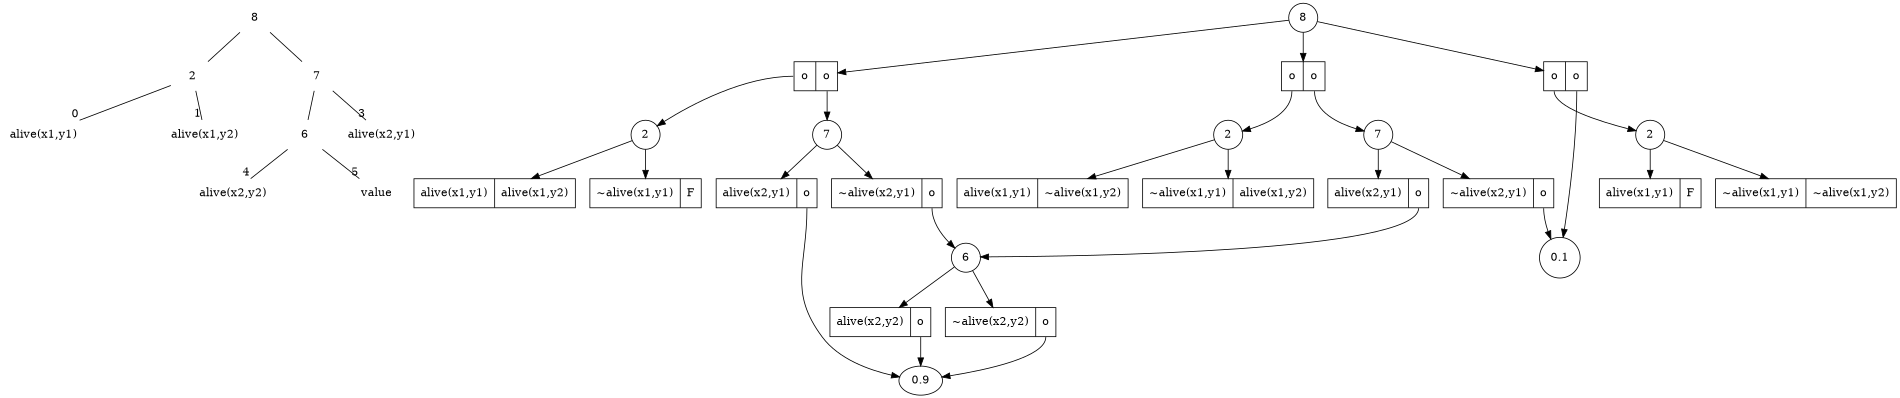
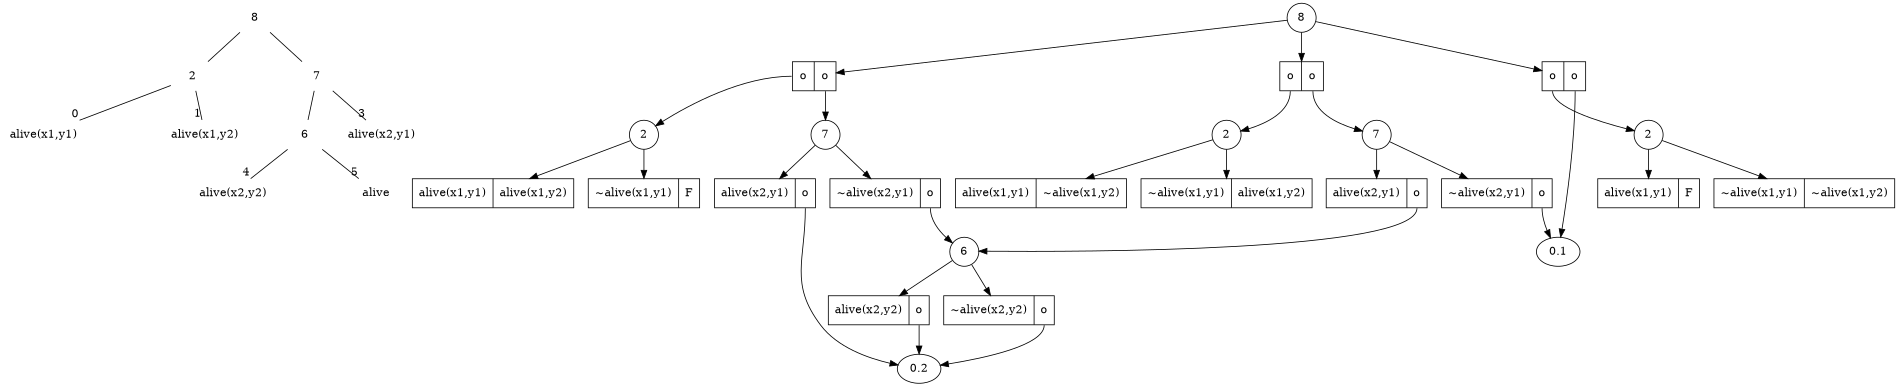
(377, 193) -> (376, 193)
(1560, 258) -> (1558, 252)
(921, 381) -> (919, 369)
